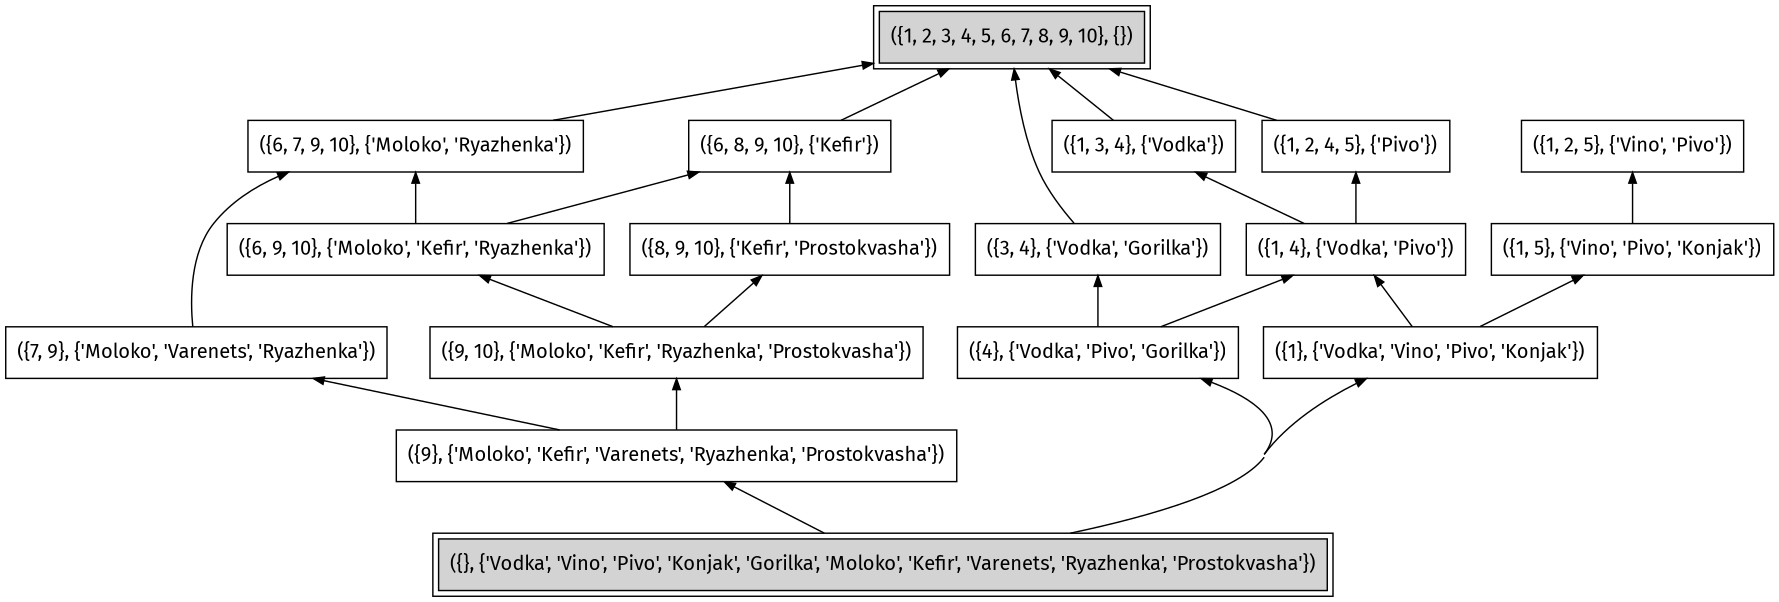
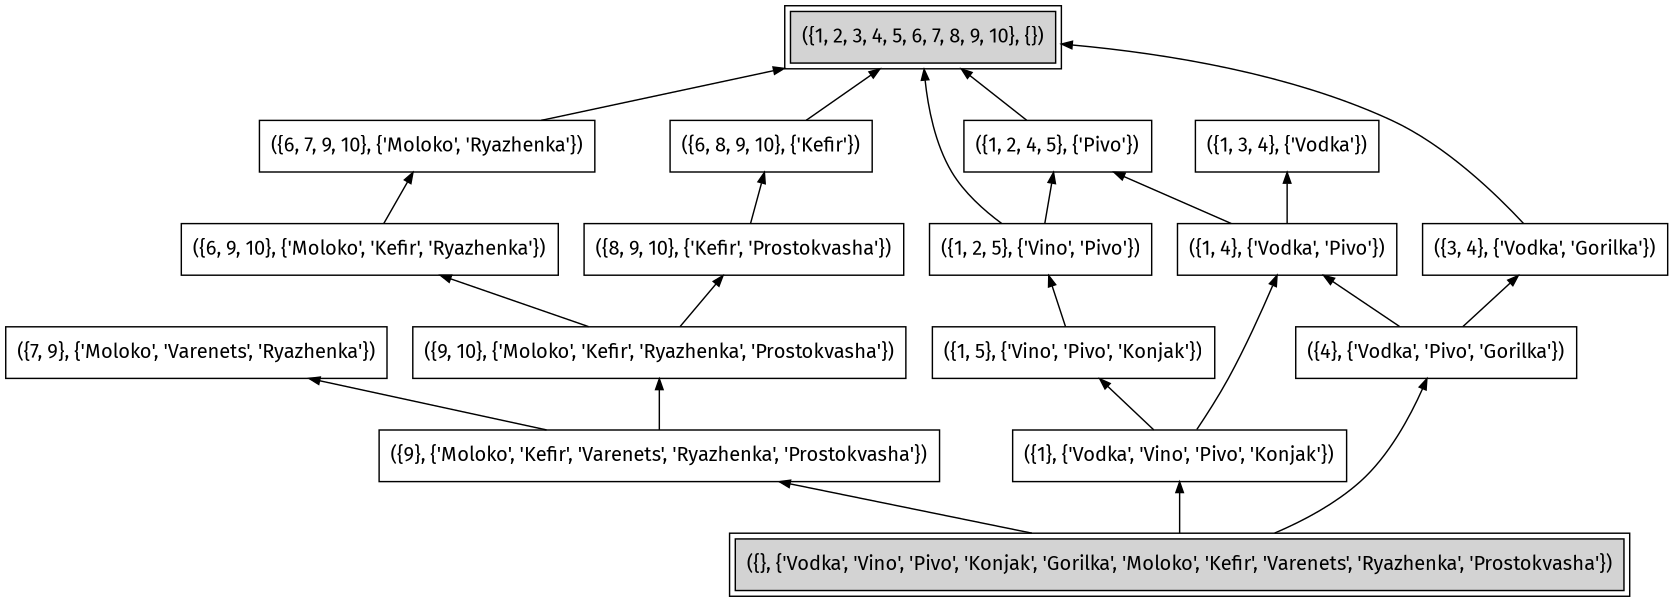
(1086, 98) -> (946, 161)
(598, 199) -> none
none -> (1048, 203)
(206, 235) -> none
